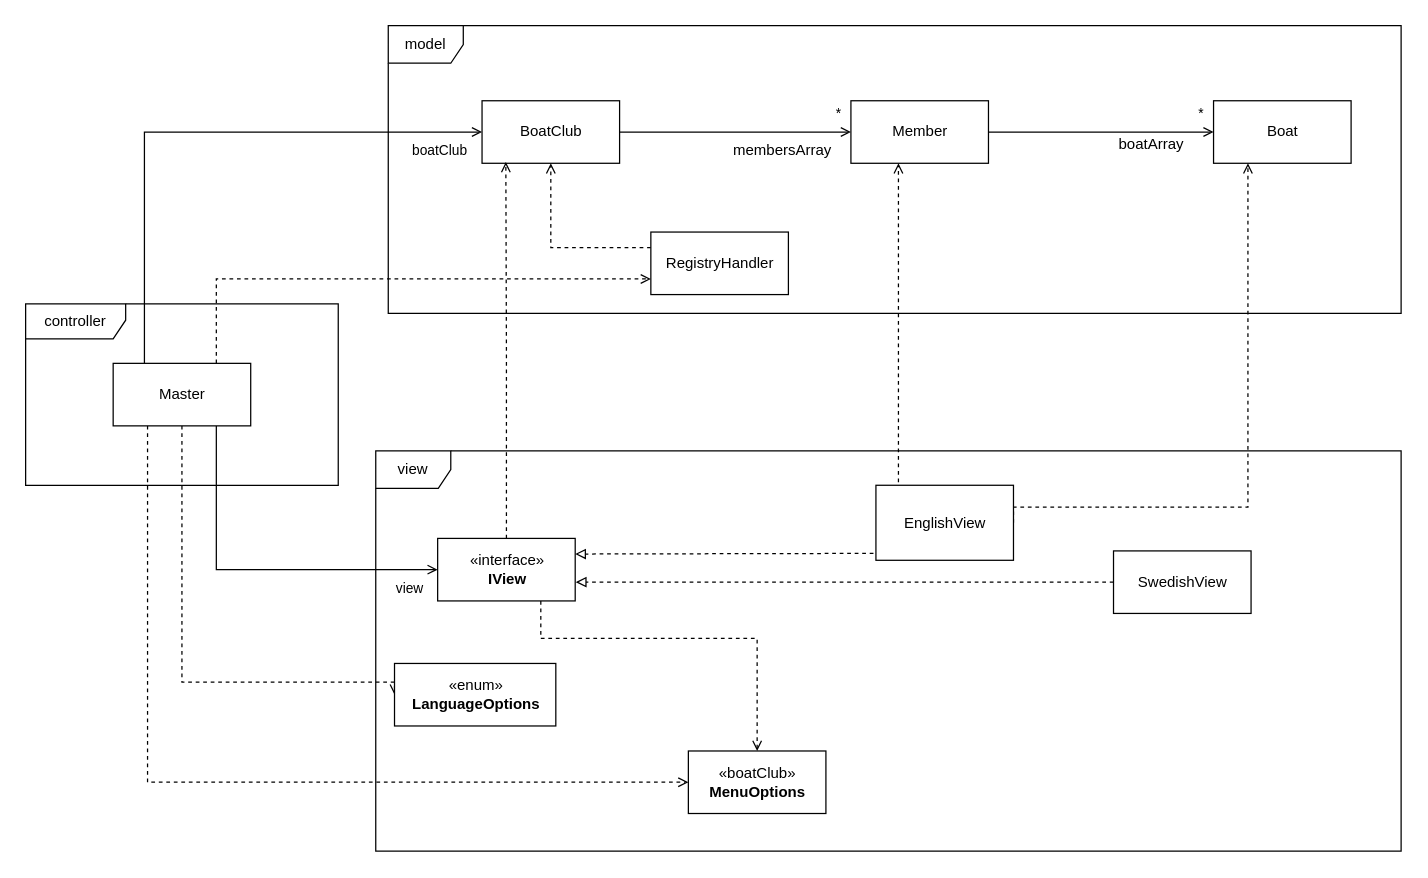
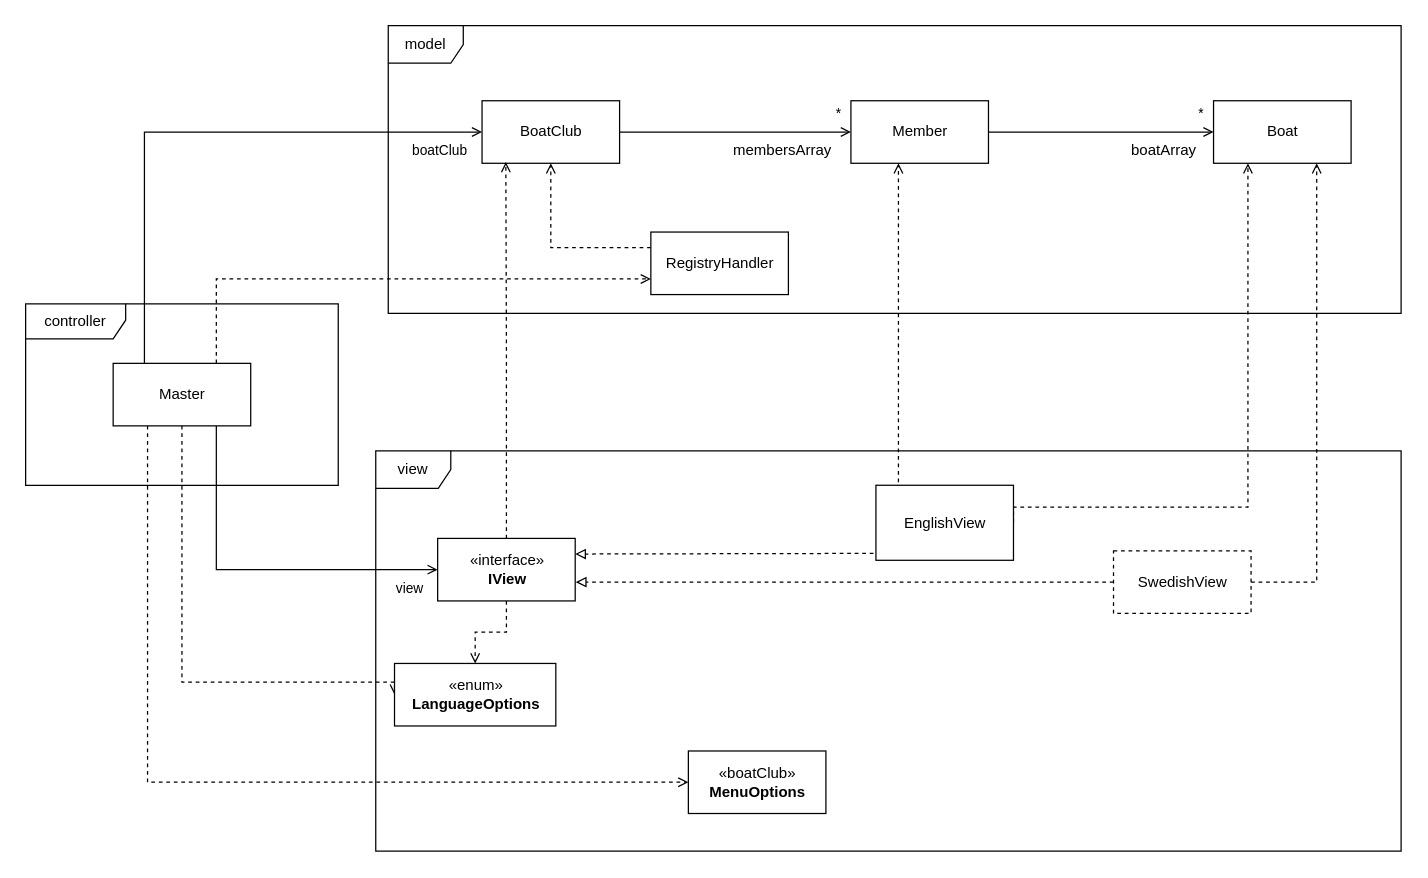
(1151, 144) -> (1163, 151)
none -> (1316, 406)
(1182, 582) -> (1182, 582)
none -> (492, 632)
(685, 638) -> none
